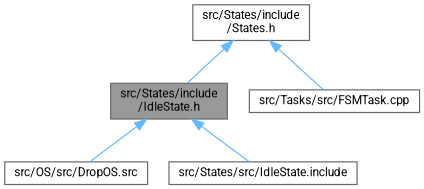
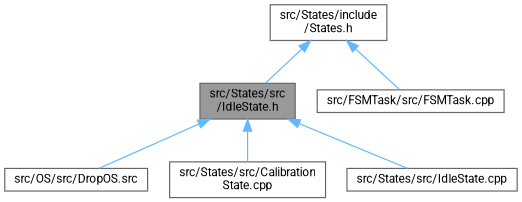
(169, 101) -> (248, 101)
(334, 101) -> (411, 101)
(263, 173) -> (432, 180)
none -> (248, 180)
